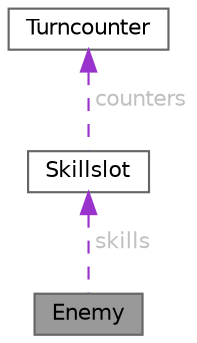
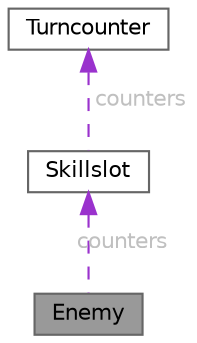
(120, 243) -> (120, 243)
